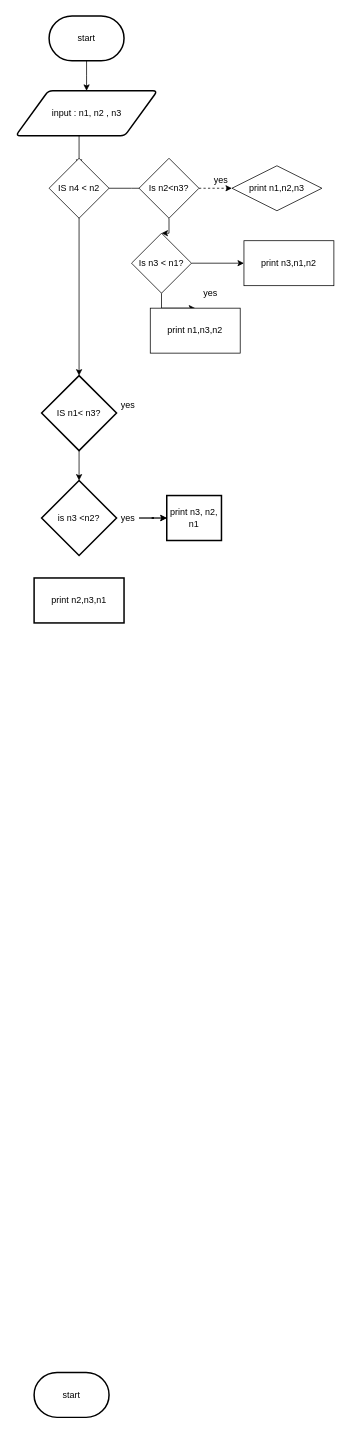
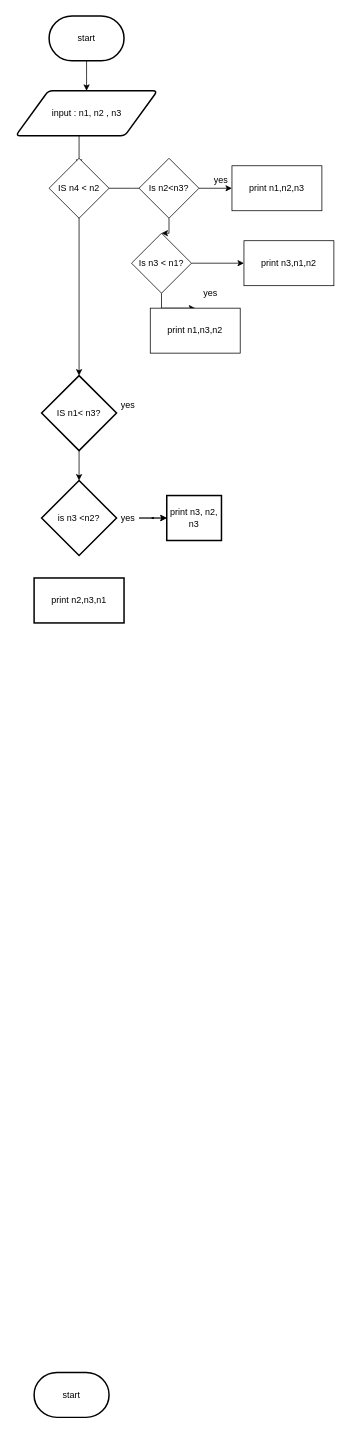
(213, 188) -> (213, 188)
(277, 188) -> (277, 188)
(194, 518) -> (194, 518)
